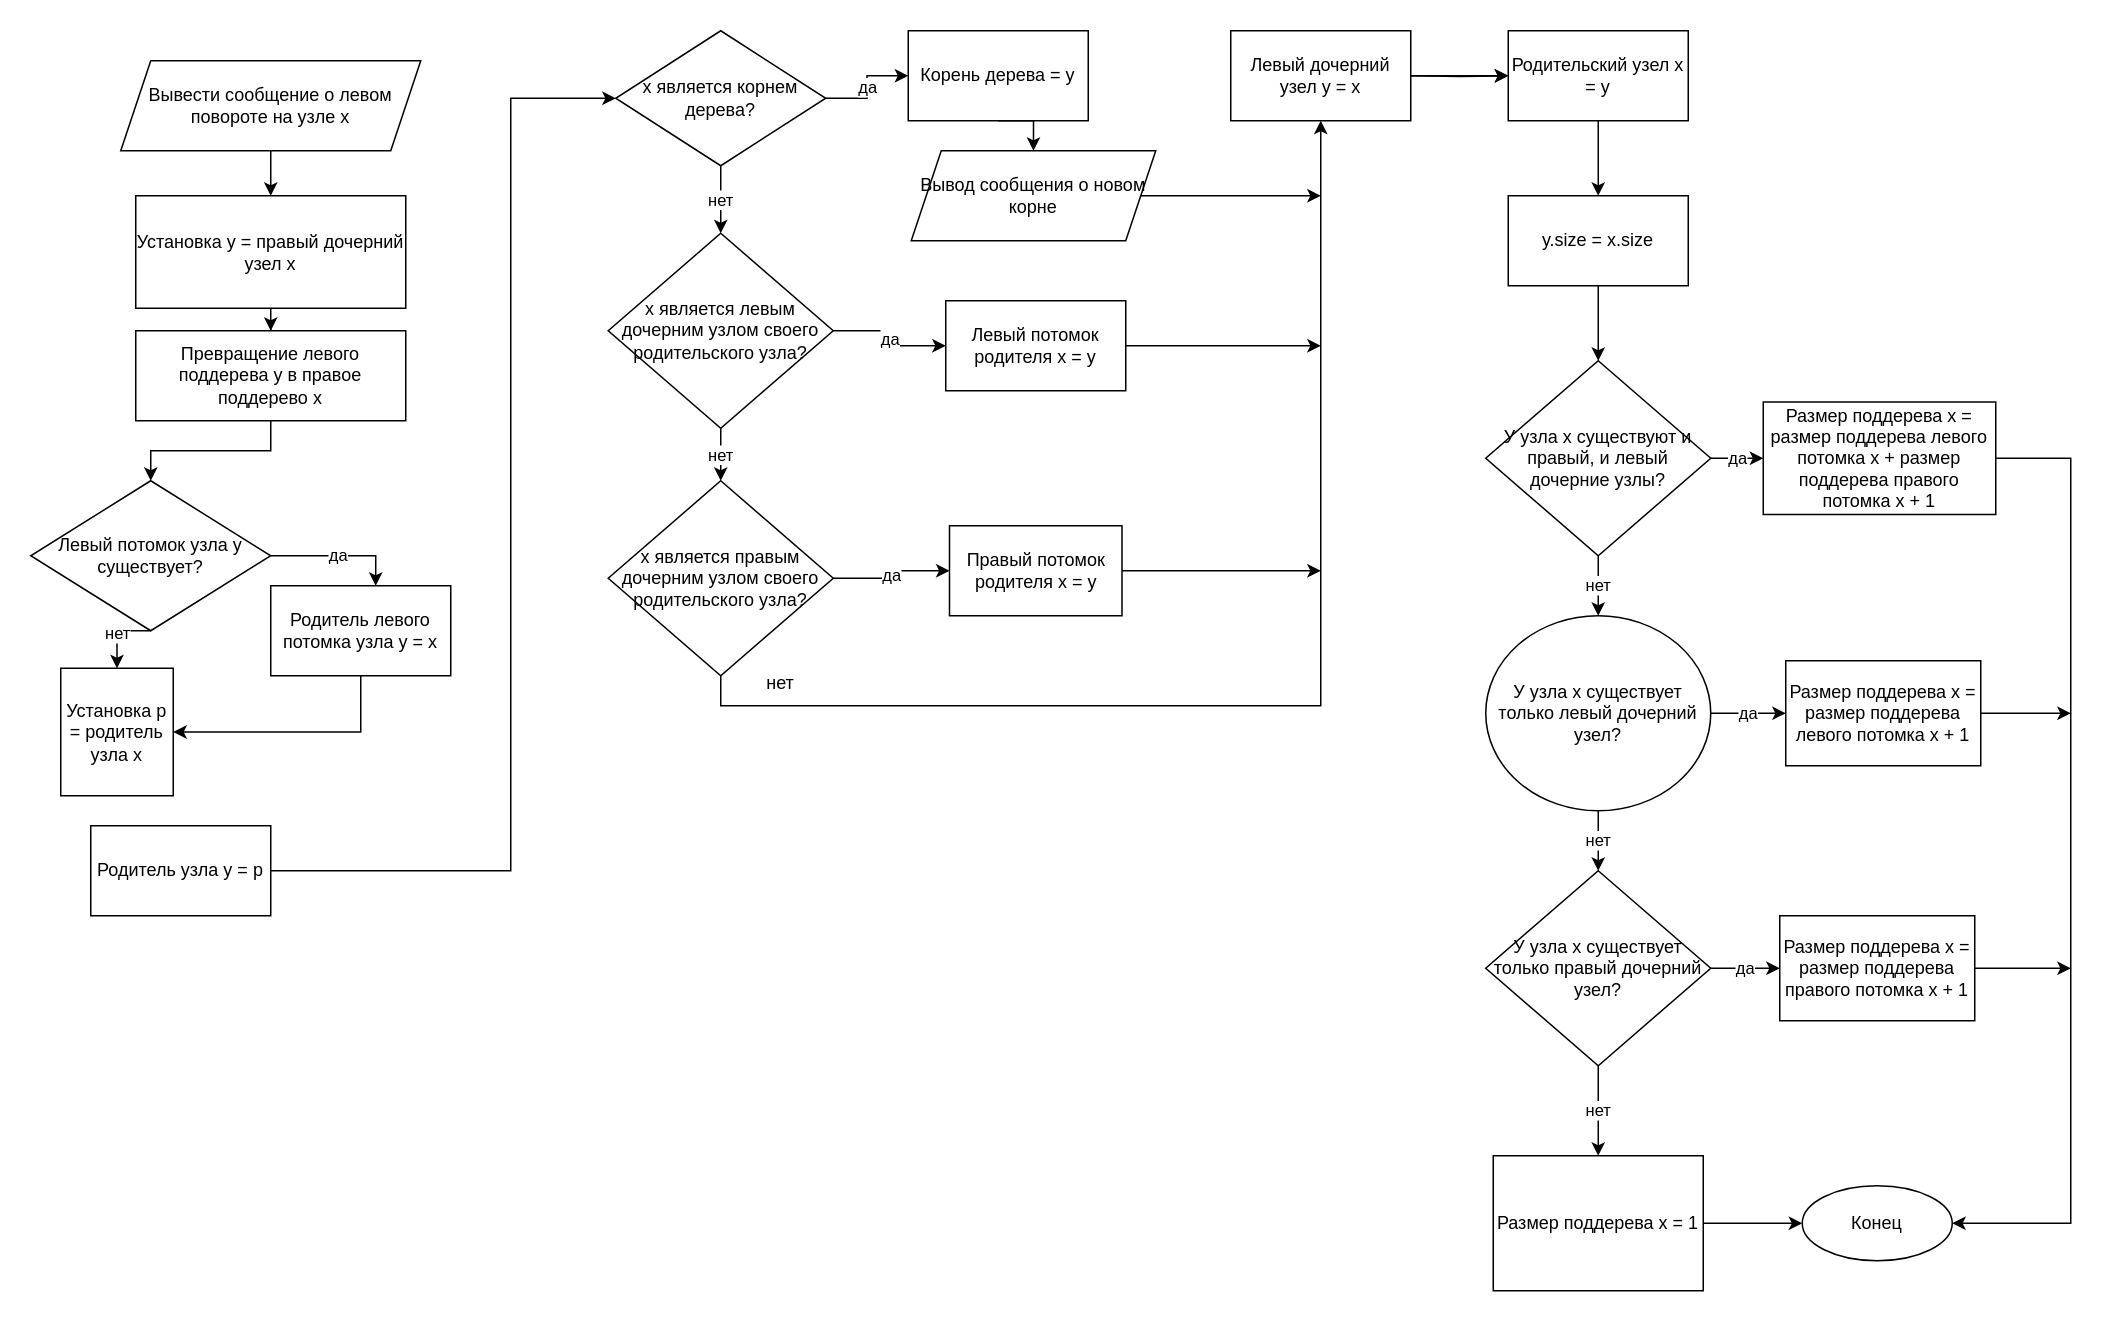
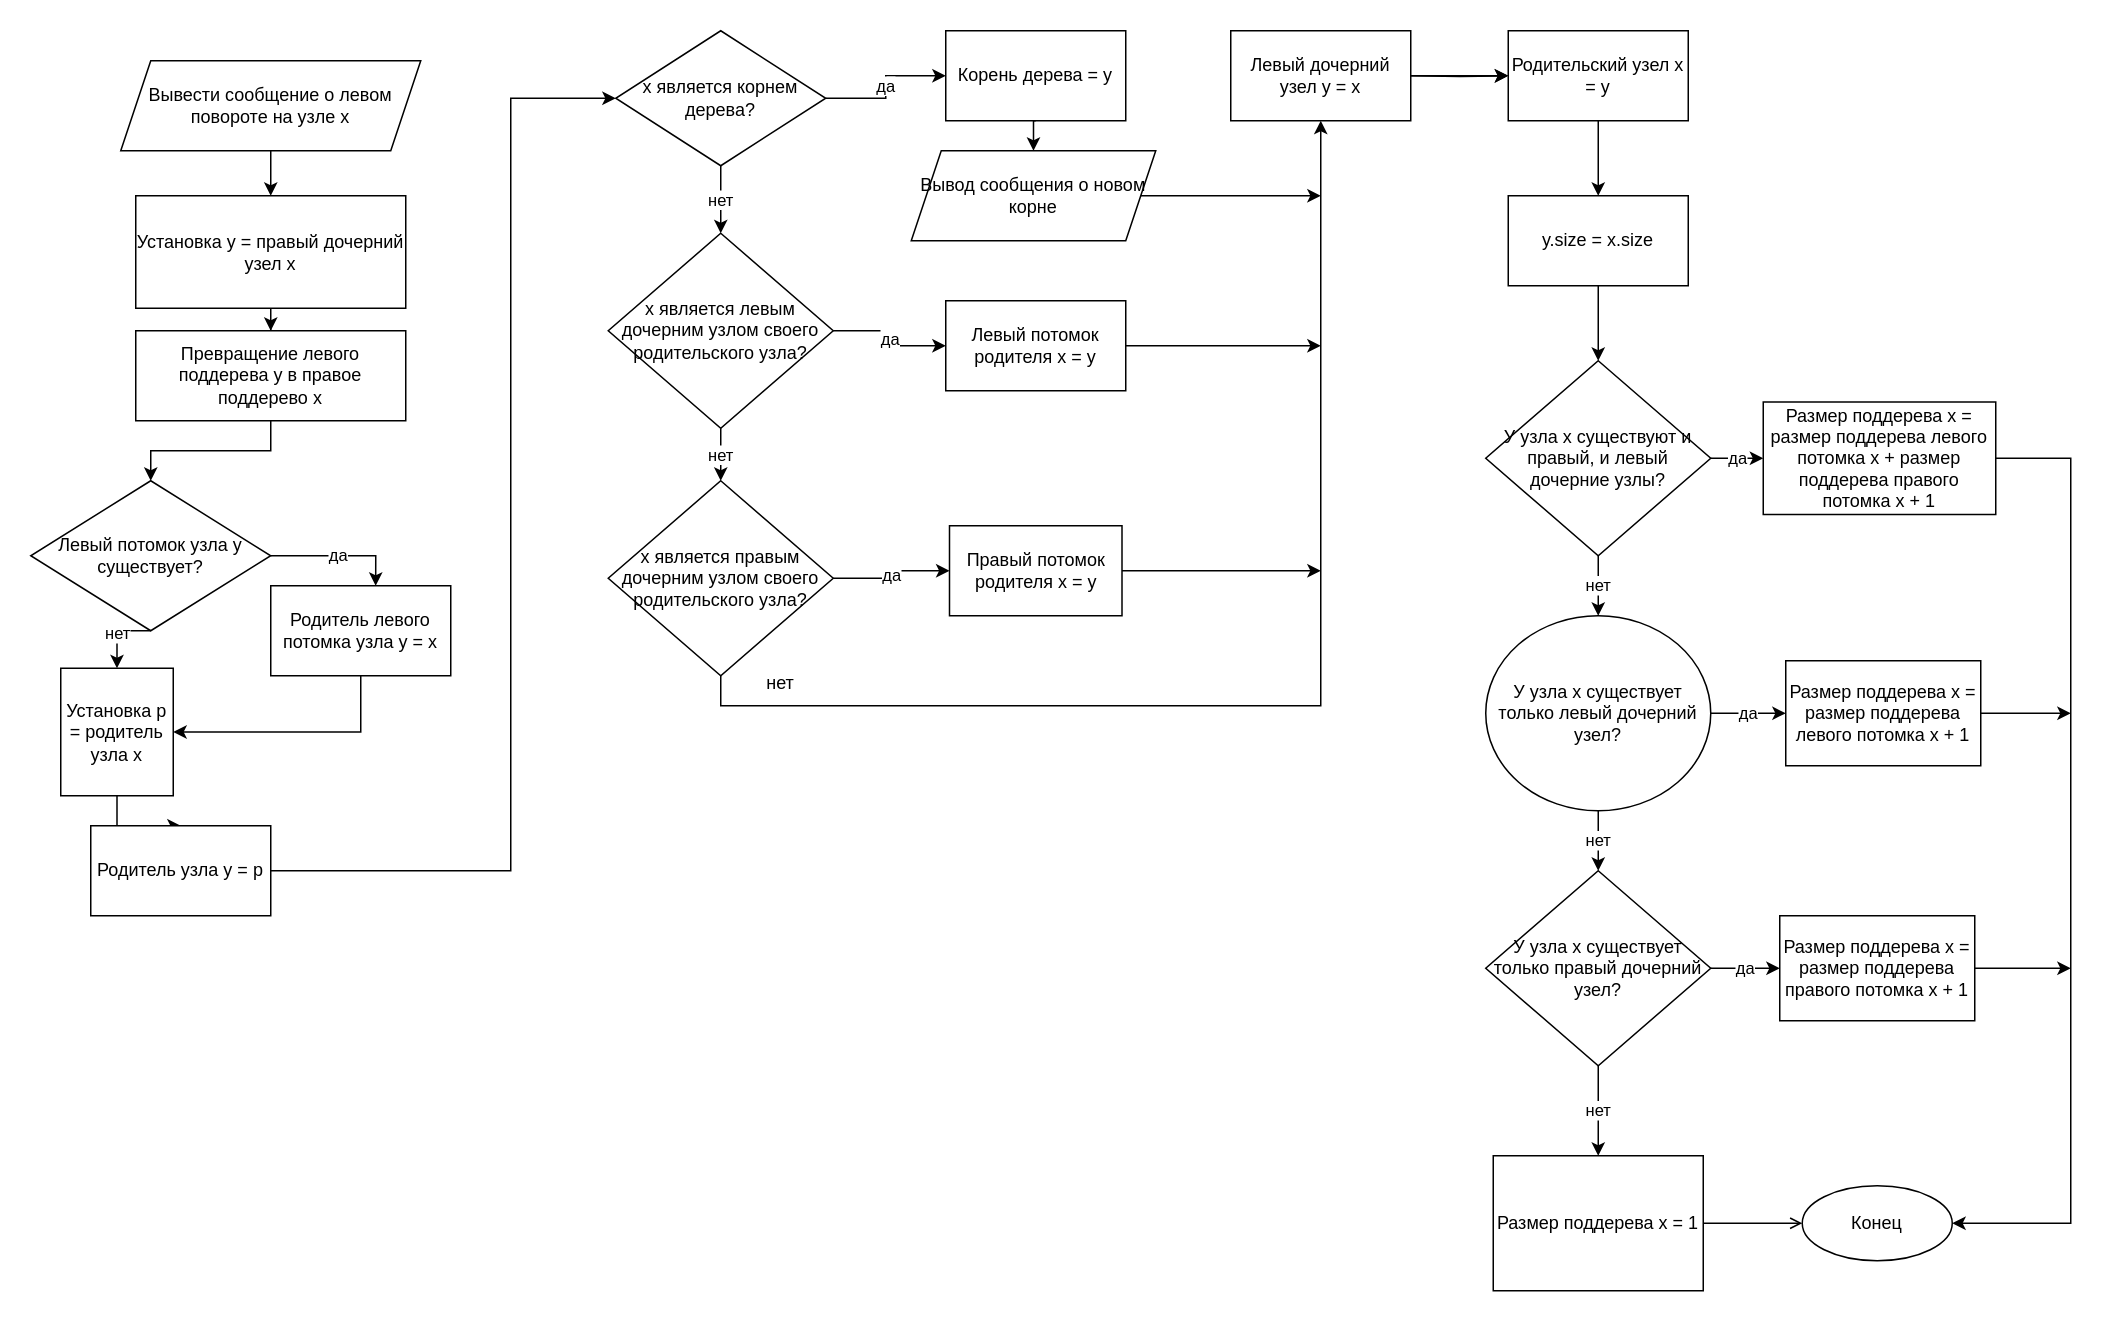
(998, 76) -> (1036, 76)
none -> (117, 812)
(1791, 1223) -> (1793, 1223)
